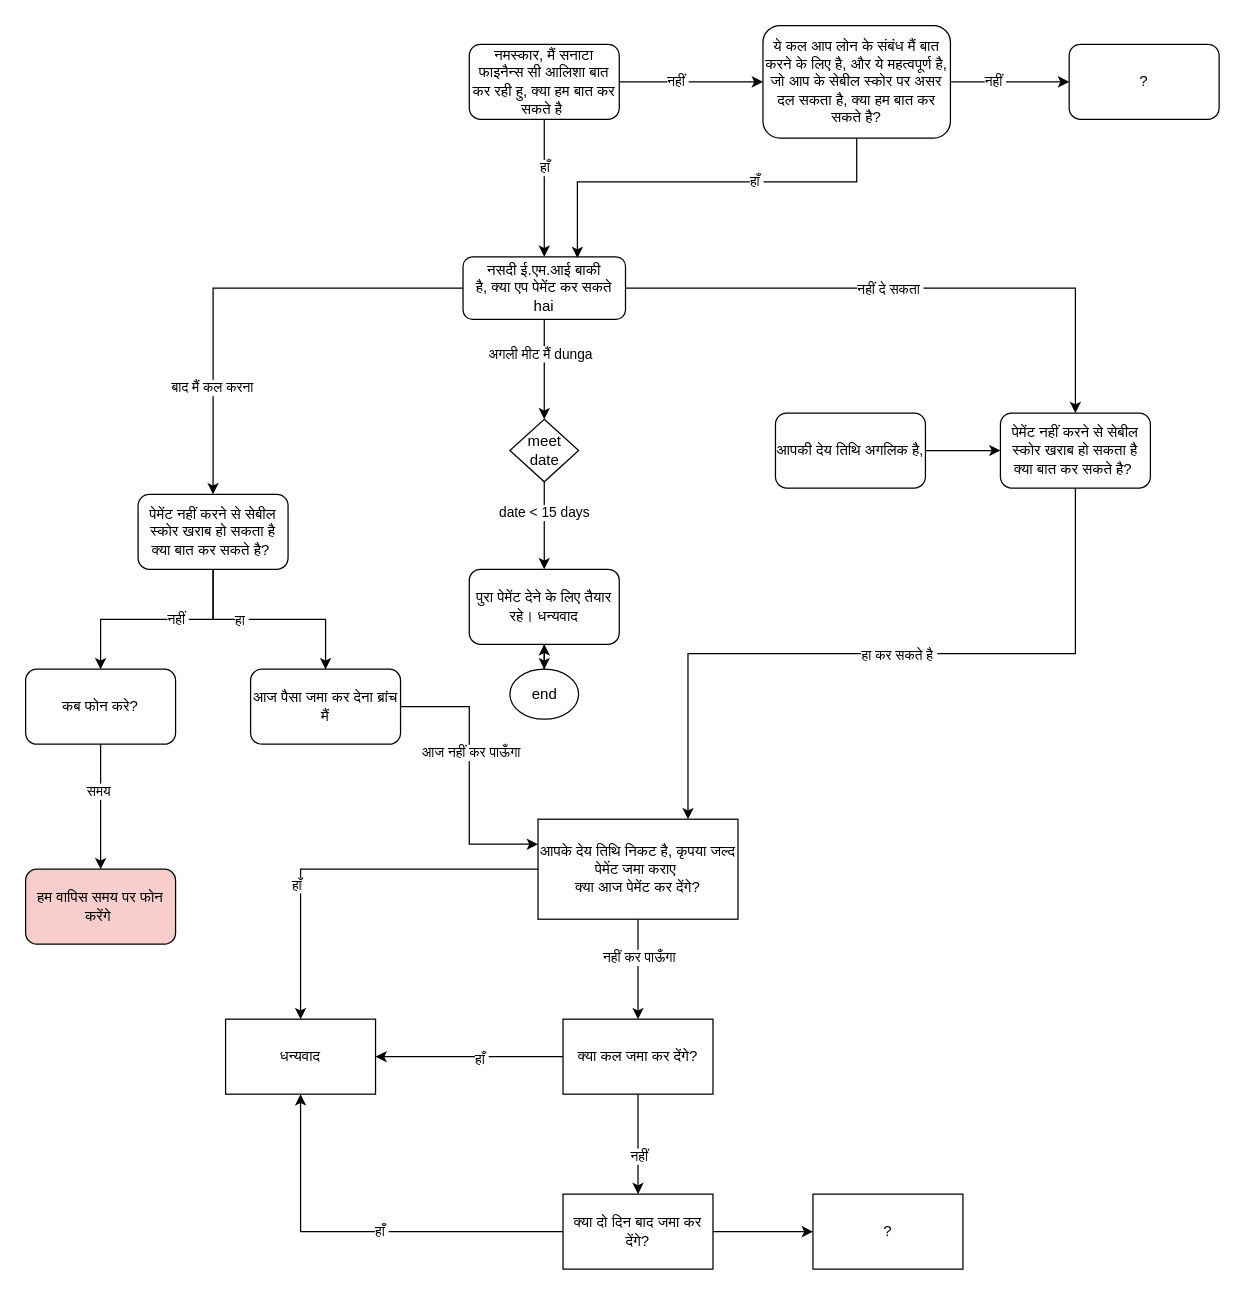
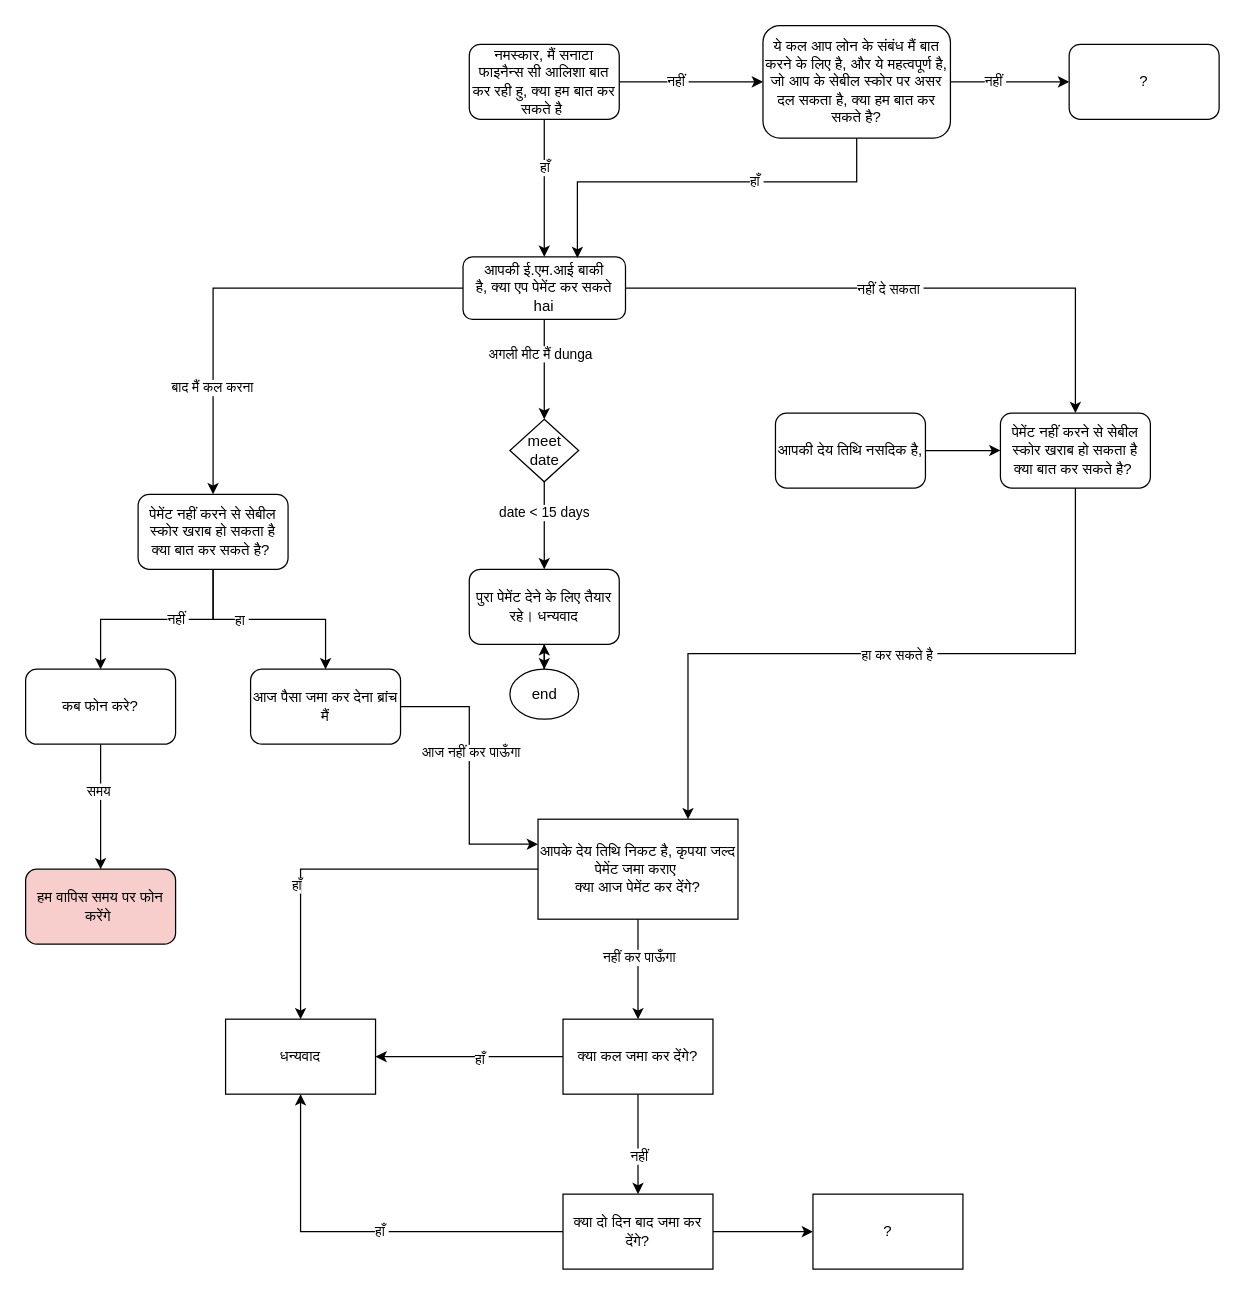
(544, 288) -> (544, 288)
(851, 451) -> (851, 451)
